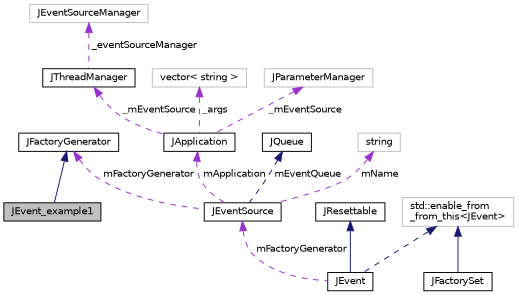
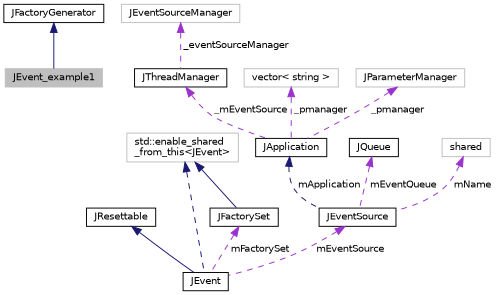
(214, 110) -> (319, 110)
(304, 110) -> (396, 110)
(379, 142) -> (466, 148)
(264, 182) -> (365, 187)
(205, 186) -> (297, 192)
(137, 196) -> none
(52, 212) -> (54, 78)
(458, 212) -> (183, 148)
(300, 249) -> (349, 249)
none -> (222, 254)
